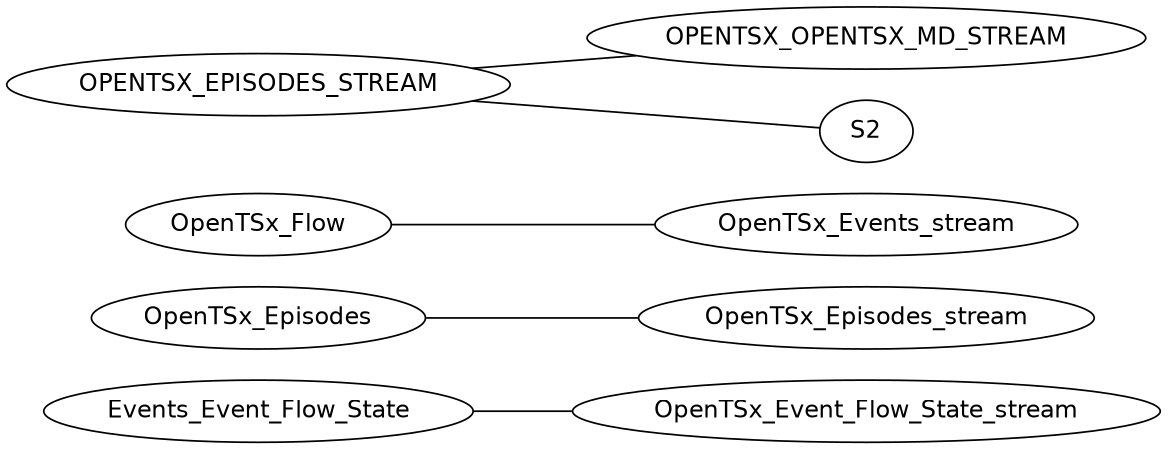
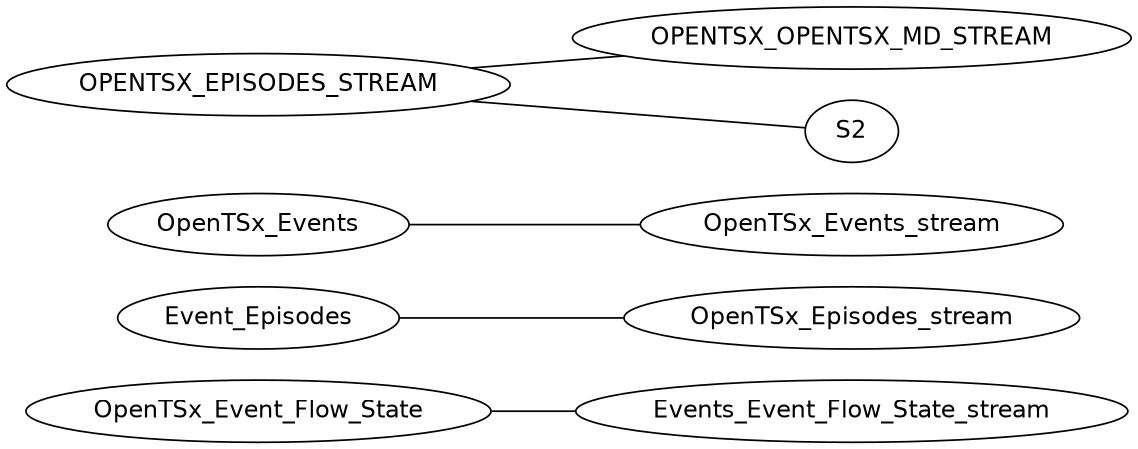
(258, 225) -> (258, 225)
(258, 318) -> (258, 318)
(258, 411) -> (258, 411)
(866, 411) -> (852, 411)
